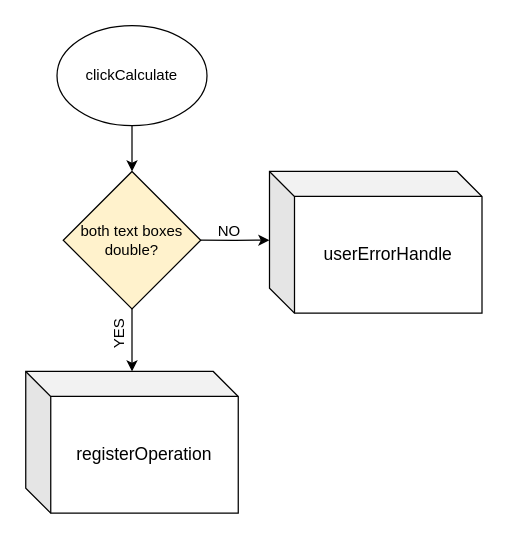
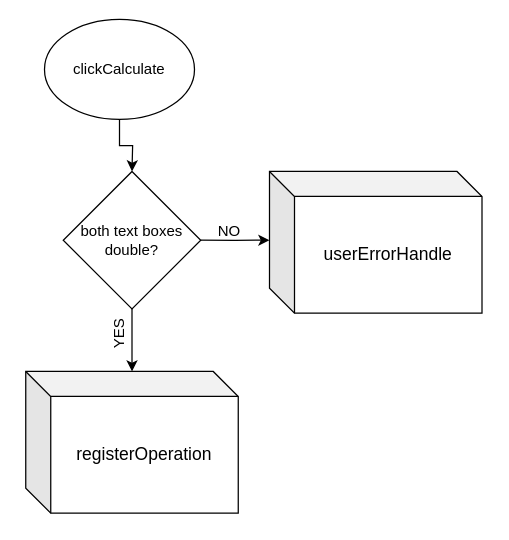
(132, 76) -> (119, 69)
(132, 240) -> (132, 240)
